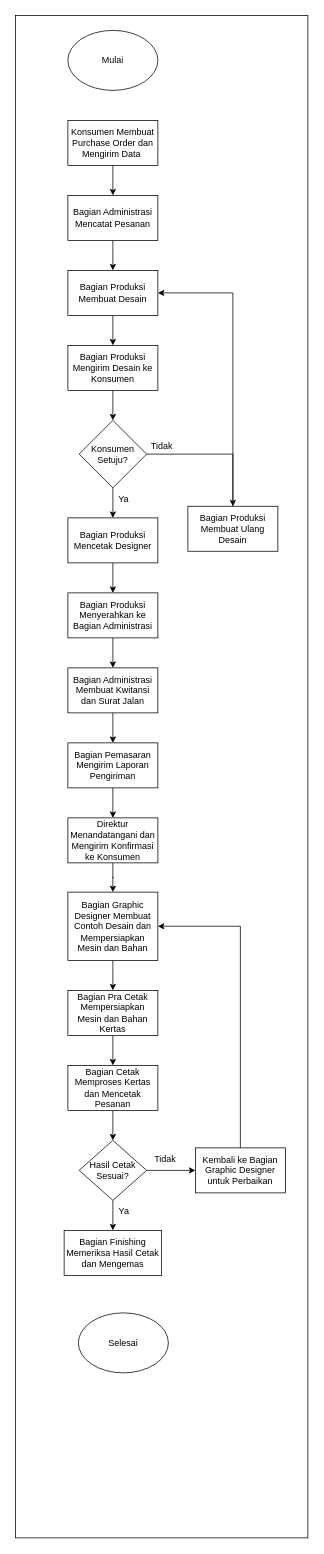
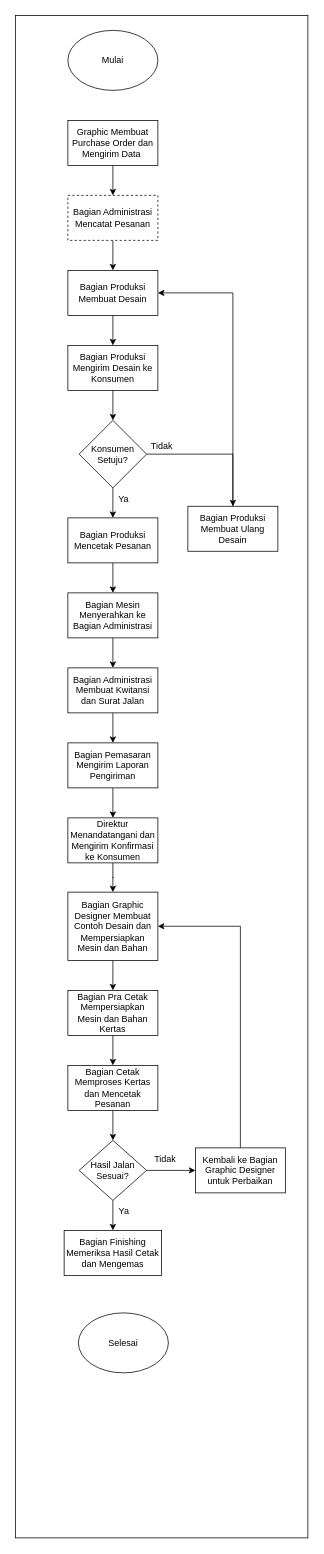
(113, 143) -> (113, 143)
(113, 218) -> (113, 218)
(113, 540) -> (113, 540)
(113, 615) -> (113, 615)
(113, 1170) -> (113, 1170)
